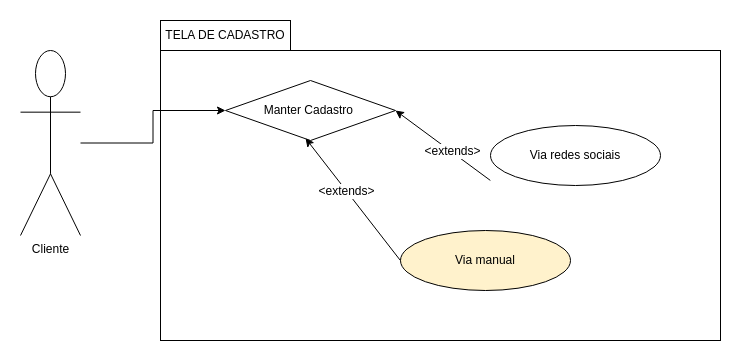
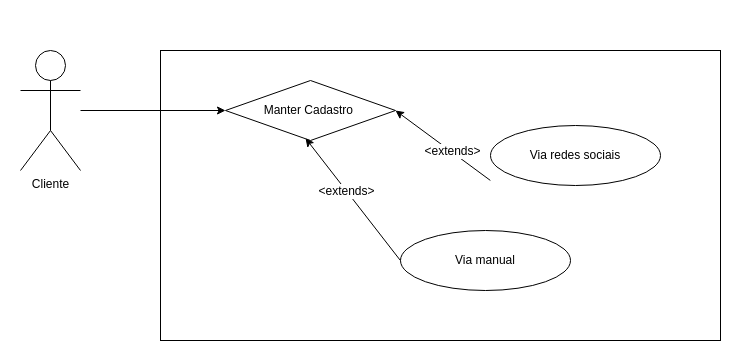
(226, 36) -> none
(51, 143) -> (51, 111)
(486, 261) -> (486, 261)
